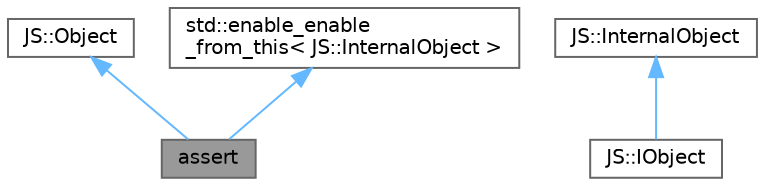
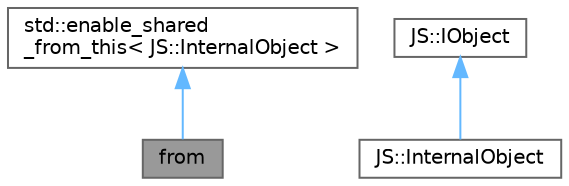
(71, 38) -> none
(345, 38) -> (183, 38)
(656, 109) -> (460, 109)
(209, 159) -> (183, 159)
